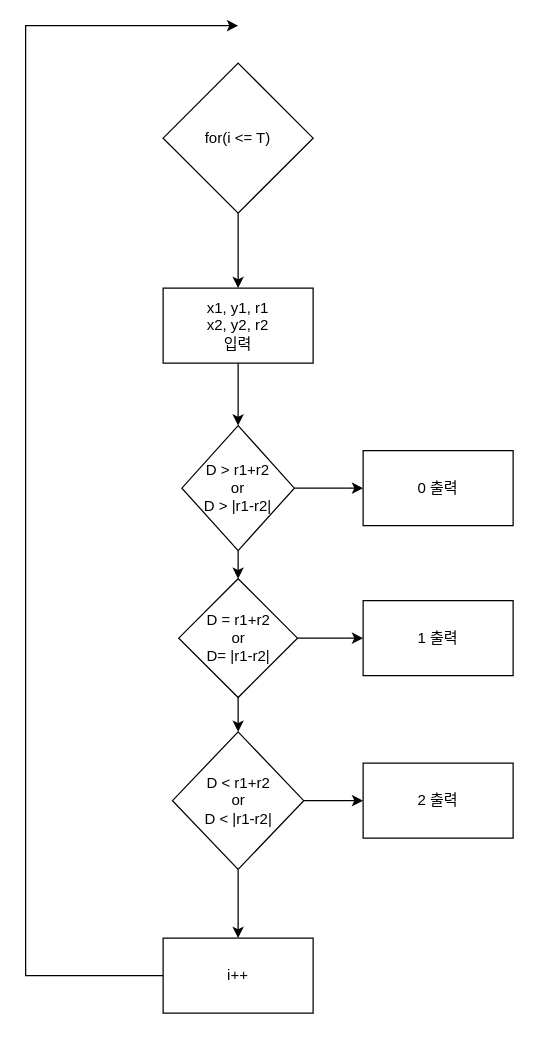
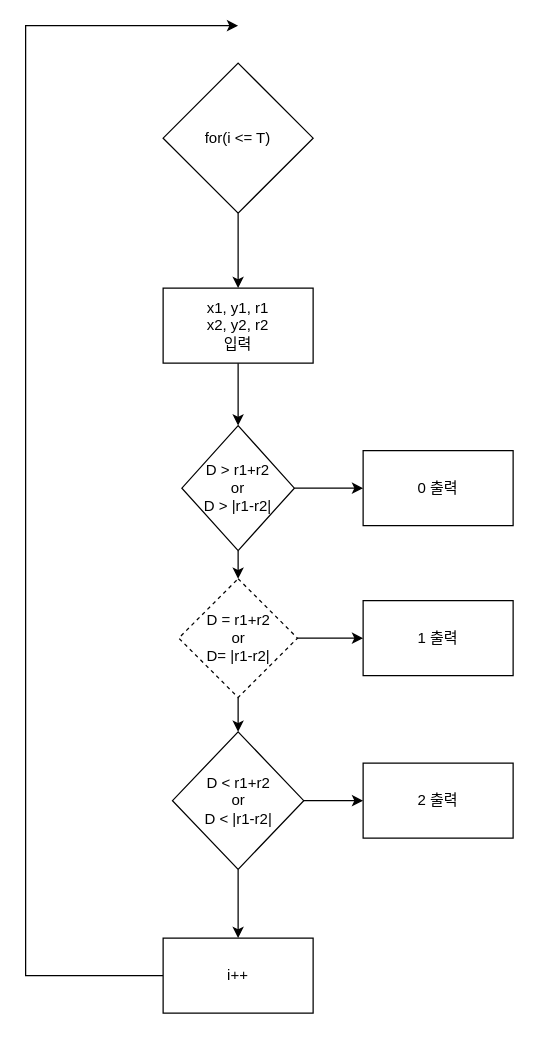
(238, 638) -> (238, 638)
